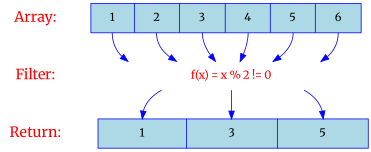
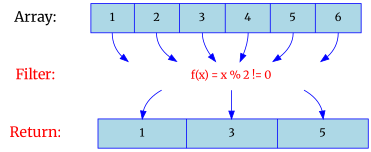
(36, 18) -> (36, 18)
